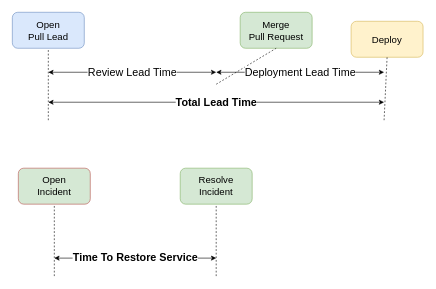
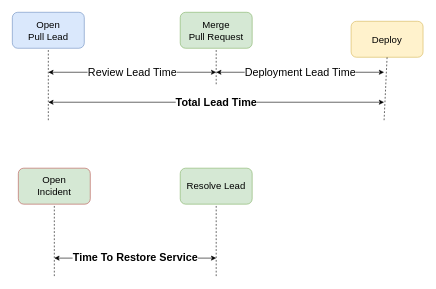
(276, 30) -> (216, 30)
(216, 186) -> (216, 186)
